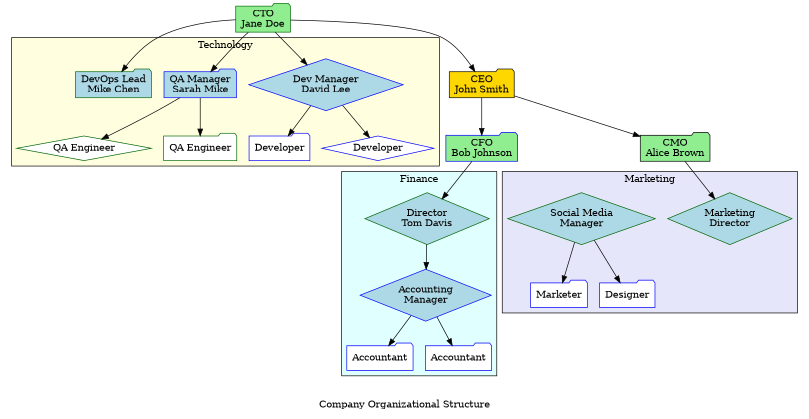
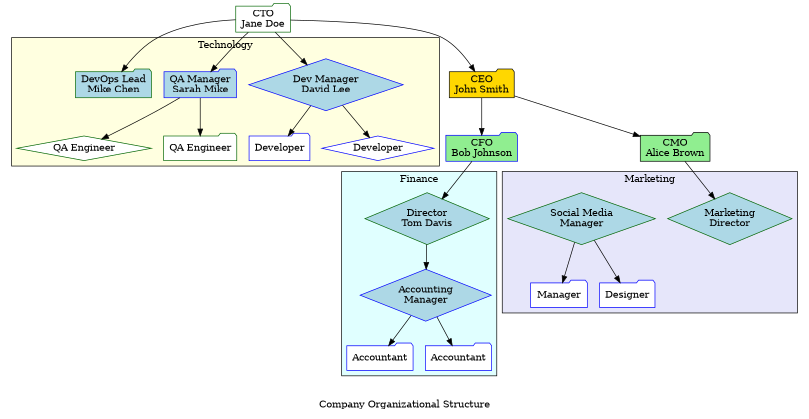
(263, 19) -> (263, 19)
(559, 295) -> (559, 295)
